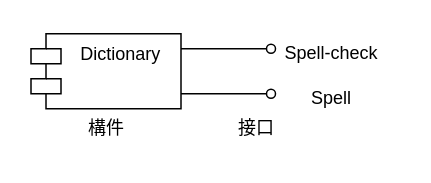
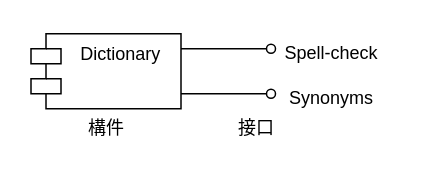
(332, 98) -> (332, 98)
